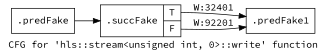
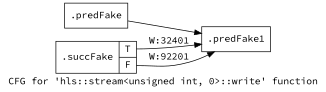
(84, 21) -> (161, 27)
